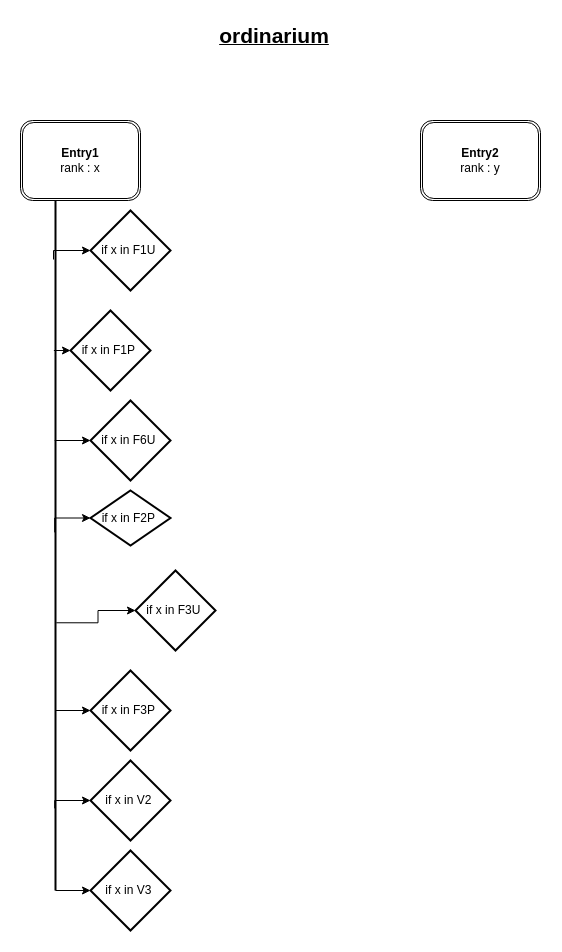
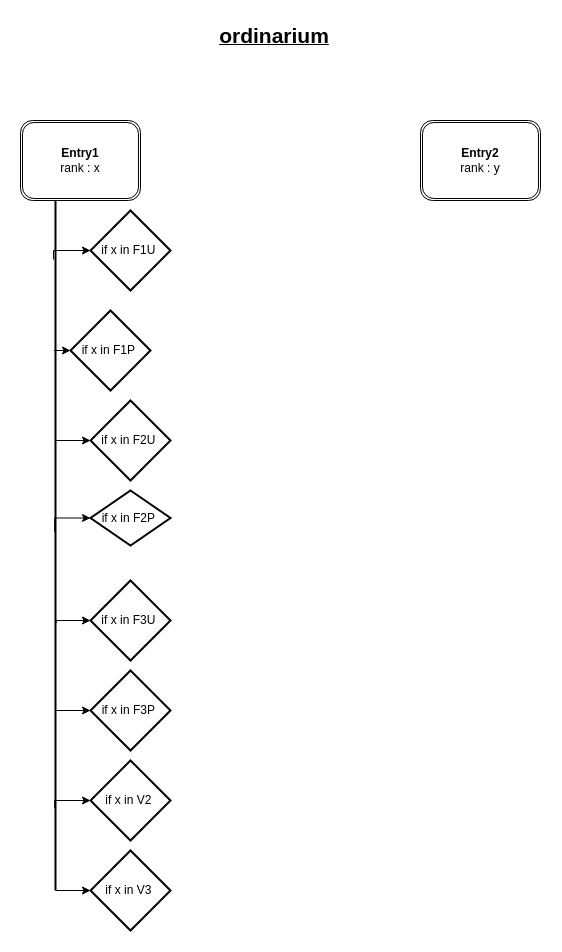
(131, 441) -> (131, 441)
(176, 611) -> (131, 621)
